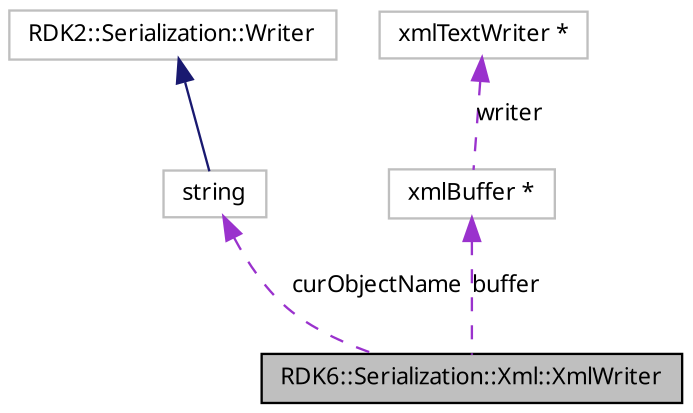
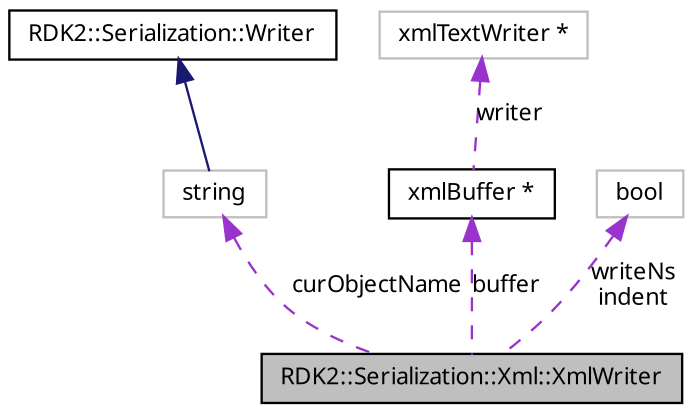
(173, 35) -> (173, 35)
(472, 194) -> (472, 194)
none -> (640, 194)
(472, 378) -> (472, 378)
